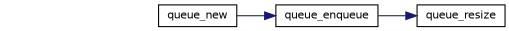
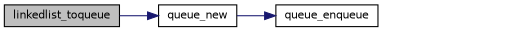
none -> (62, 16)
(461, 16) -> none
